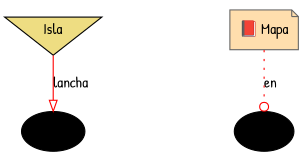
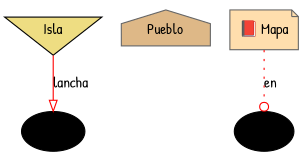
none -> (166, 30)
